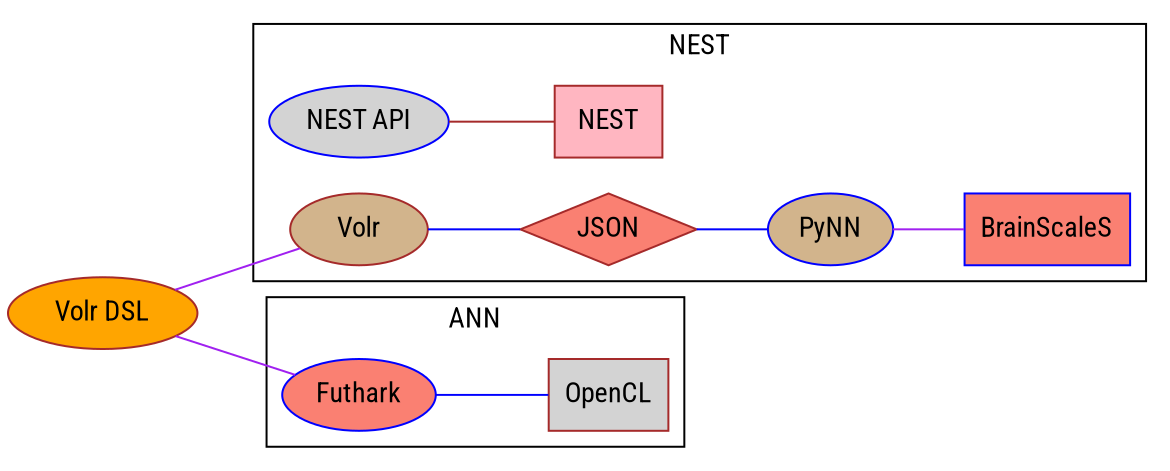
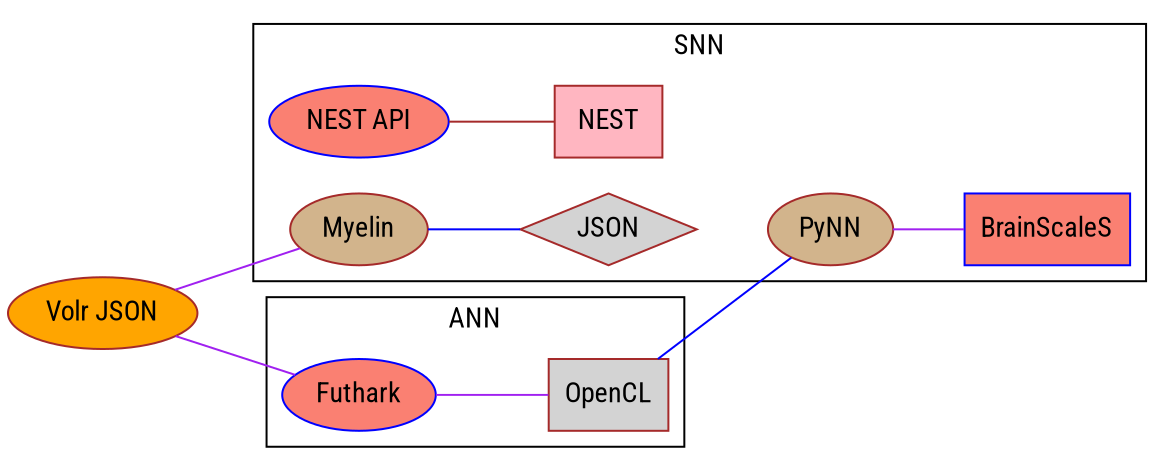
(700, 47) -> (700, 47)
(359, 122) -> (359, 122)
(359, 229) -> (359, 229)
(609, 229) -> (609, 229)
(732, 229) -> (725, 308)
(831, 229) -> (831, 229)
(103, 313) -> (103, 313)
(492, 395) -> (492, 395)
